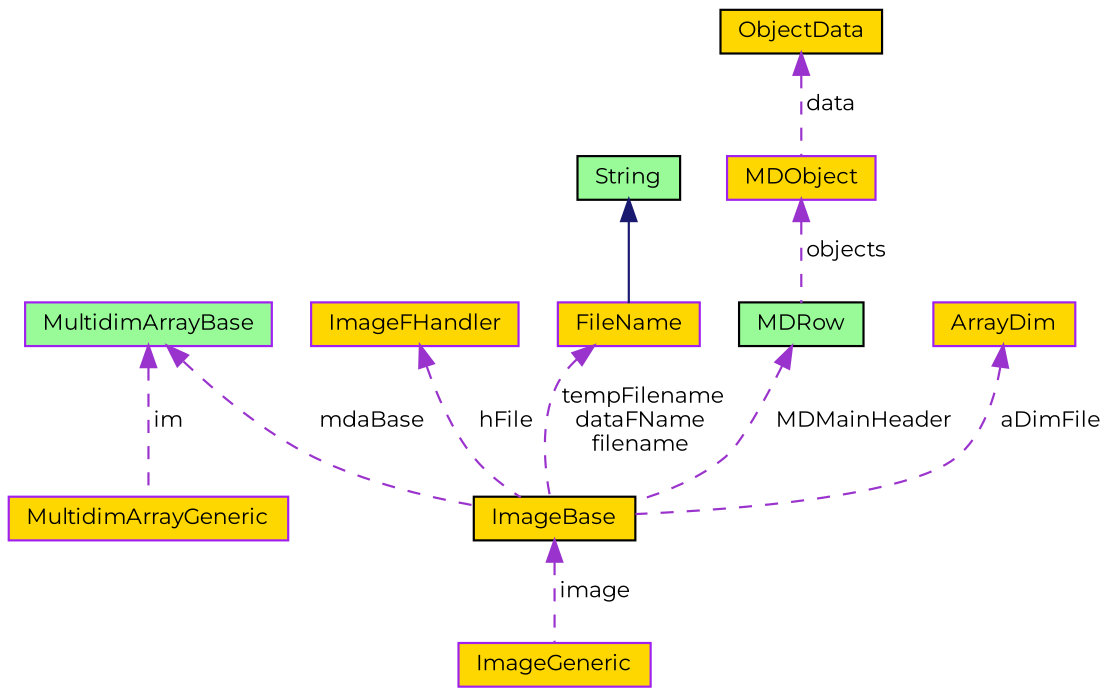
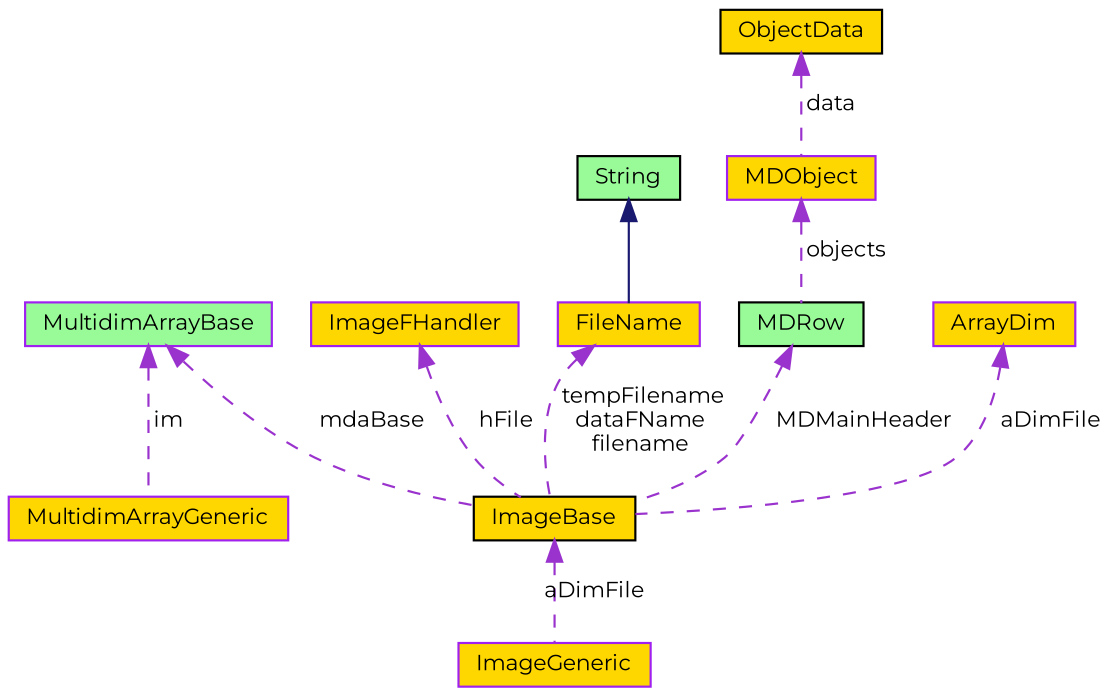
(593, 592) -> (593, 592)
